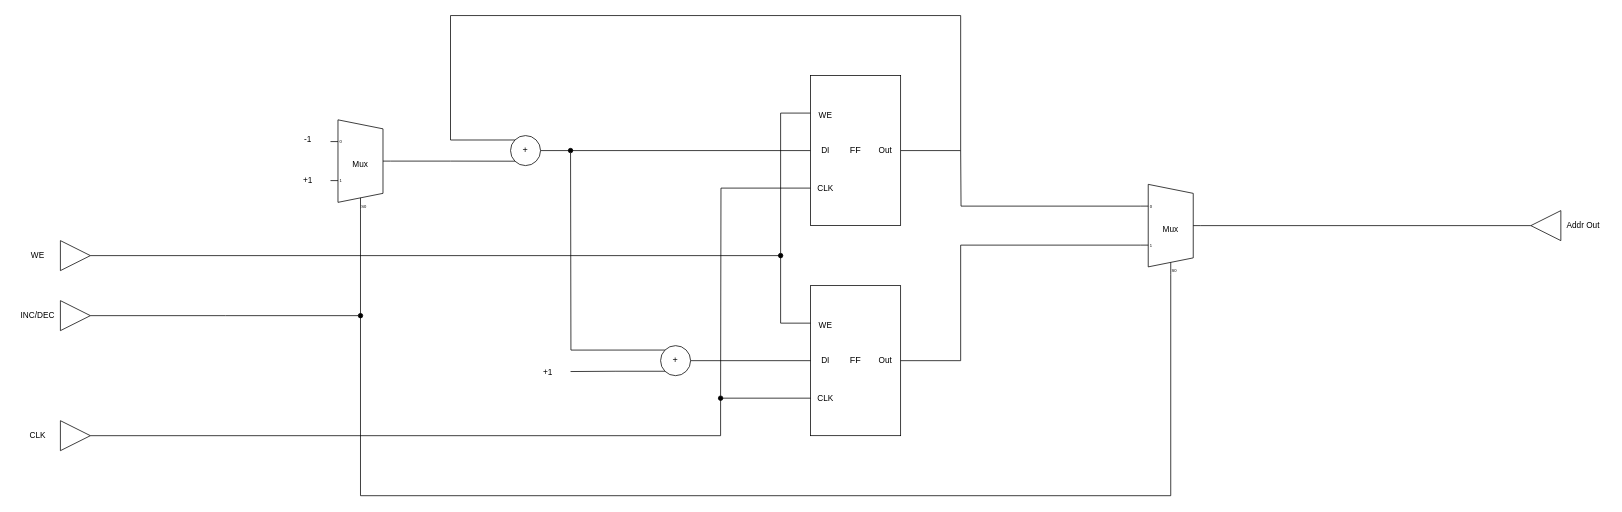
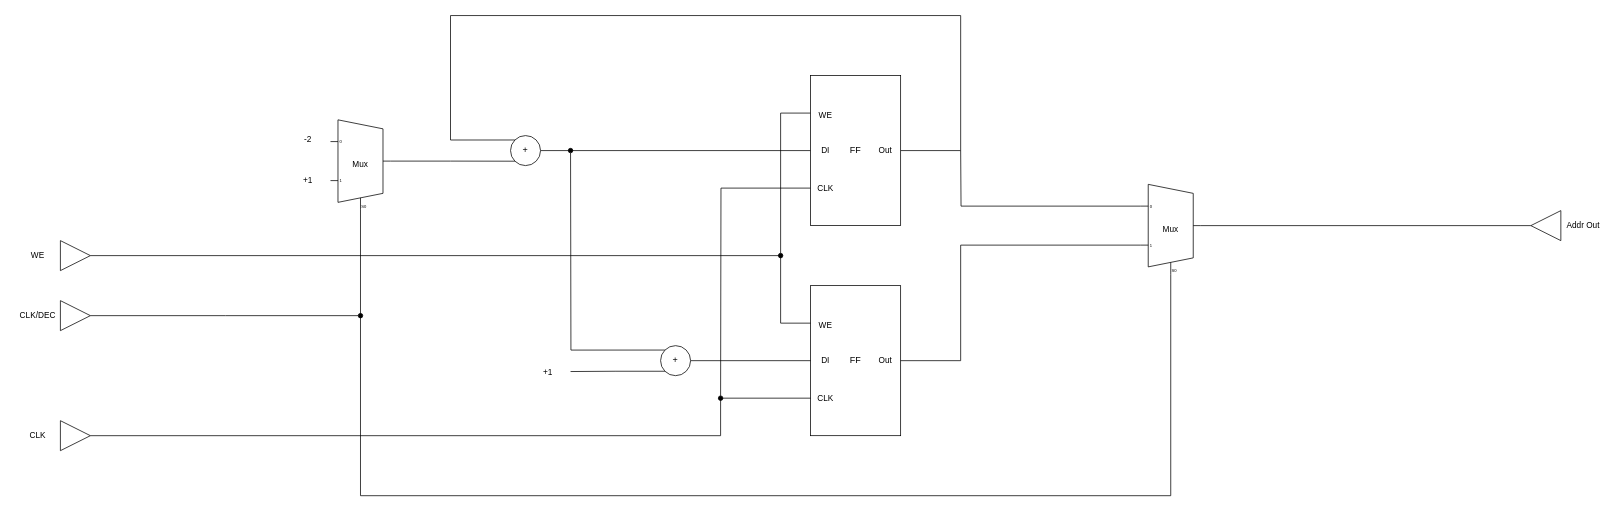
(308, 139) -> (308, 139)
(38, 315) -> (38, 315)
